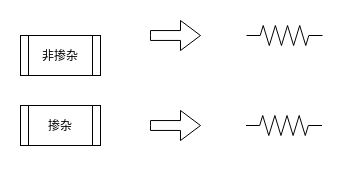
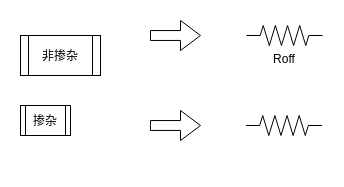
none -> (285, 61)
(61, 126) -> (46, 121)
